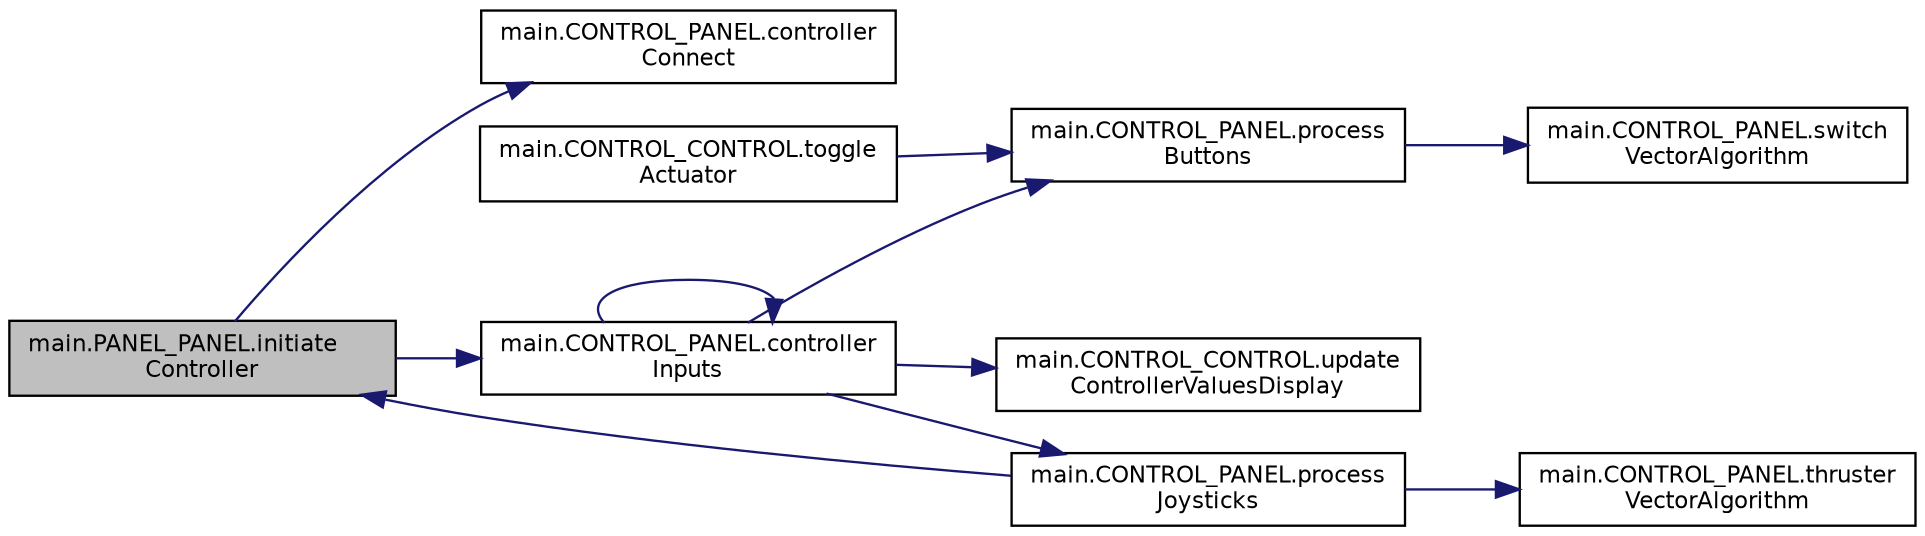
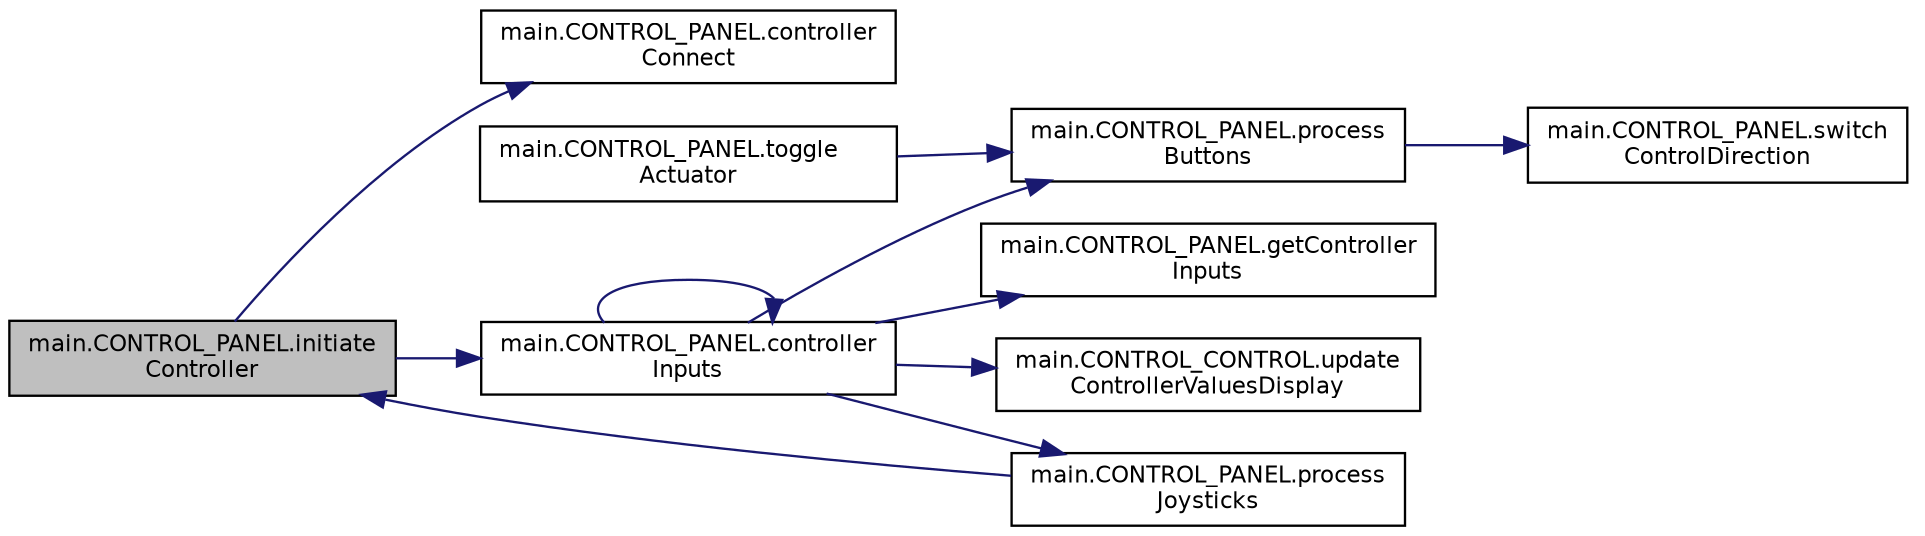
(1718, 145) -> (1718, 145)
(688, 164) -> (688, 164)
none -> (1208, 260)
(203, 358) -> (203, 358)
(1718, 489) -> none
